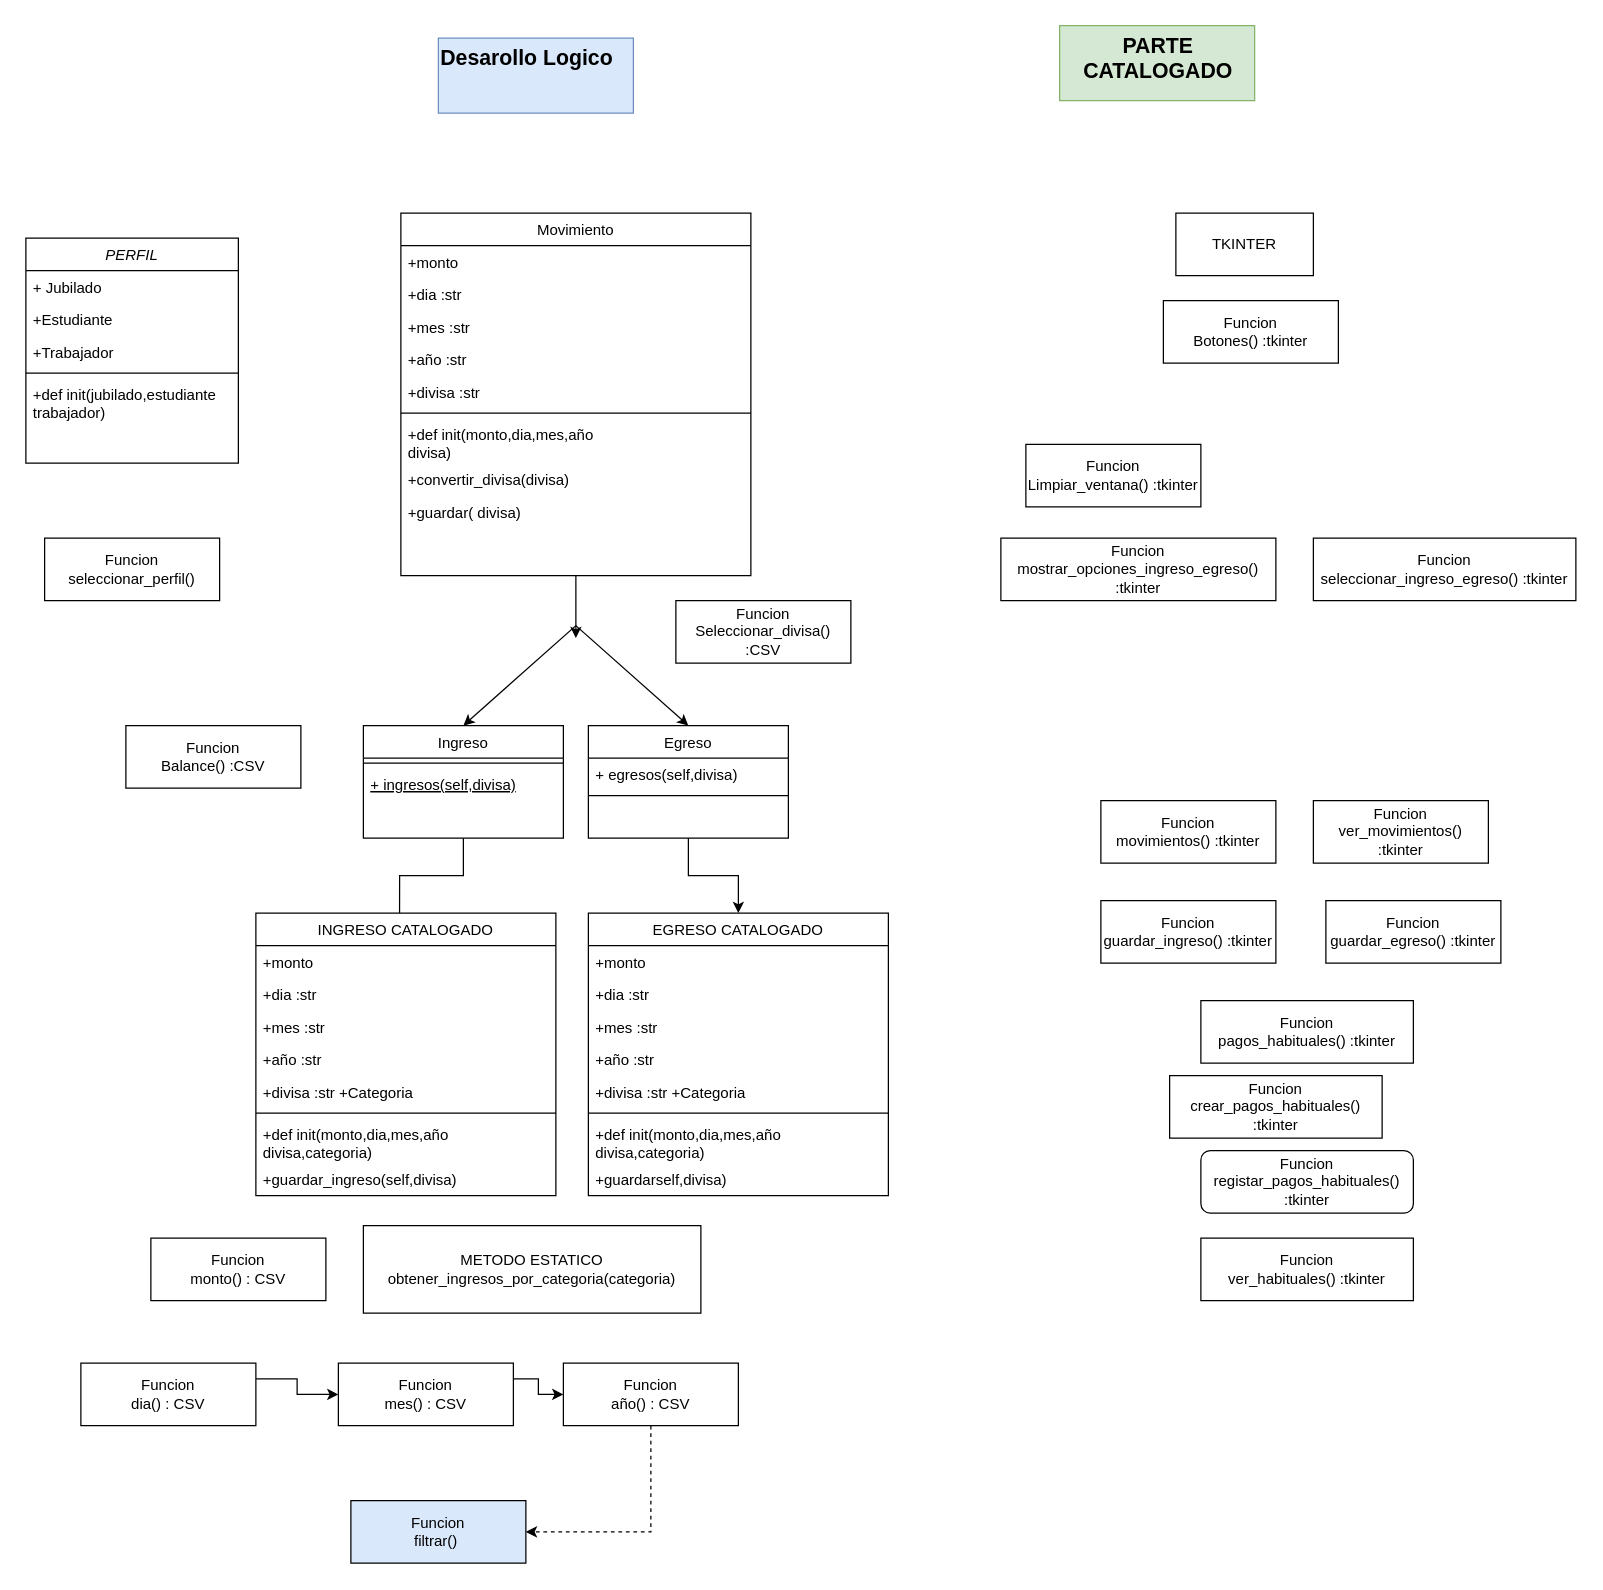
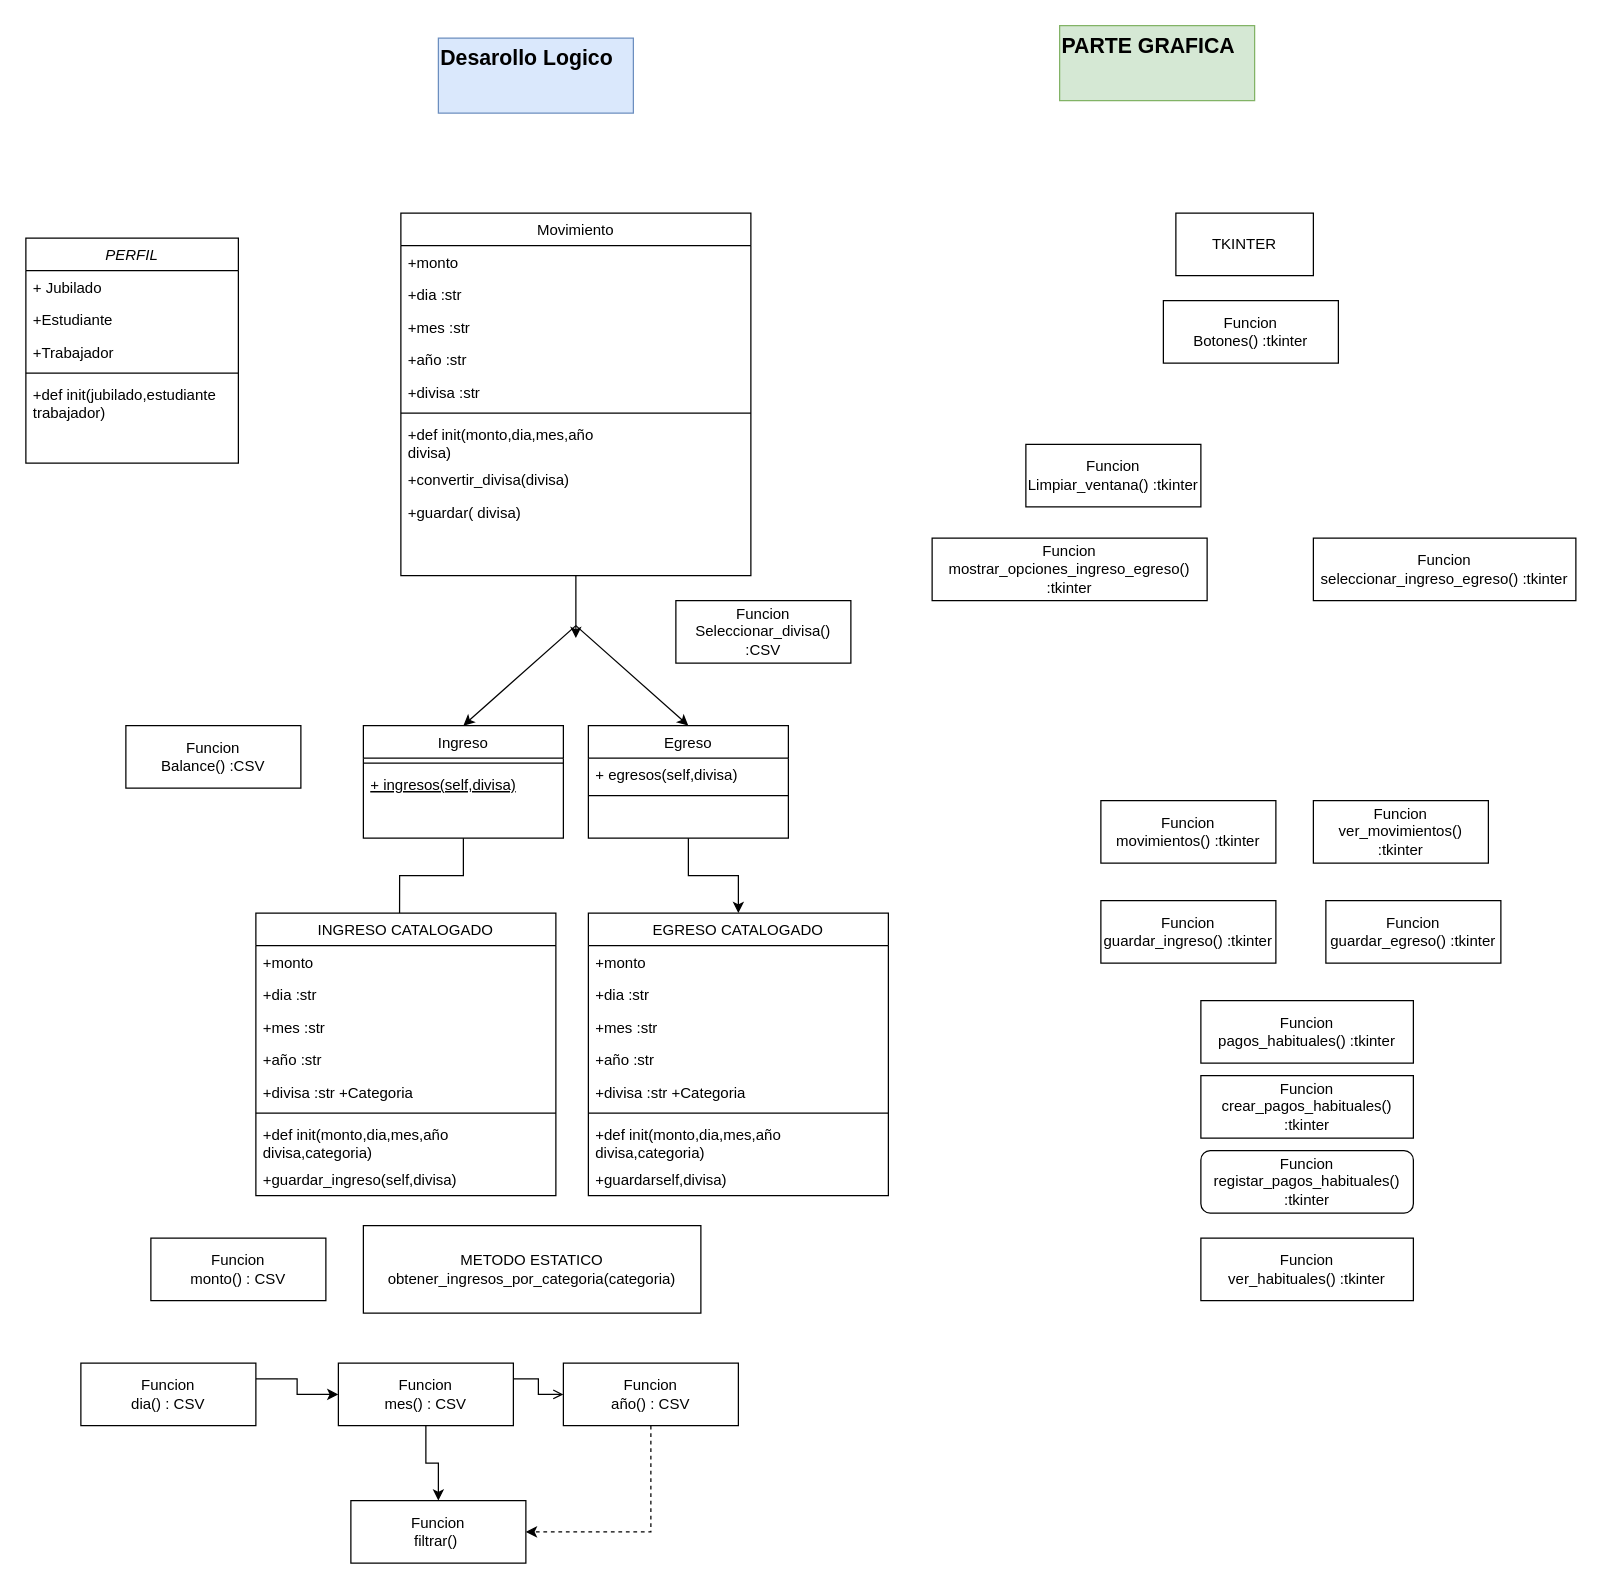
(1127, 43) -> (1115, 43)
(132, 569) -> none
(1138, 569) -> (1069, 569)
(1276, 1107) -> (1307, 1107)
(553, 1394) -> (555, 1394)
none -> (428, 1463)
(438, 1532) -> (438, 1532)
